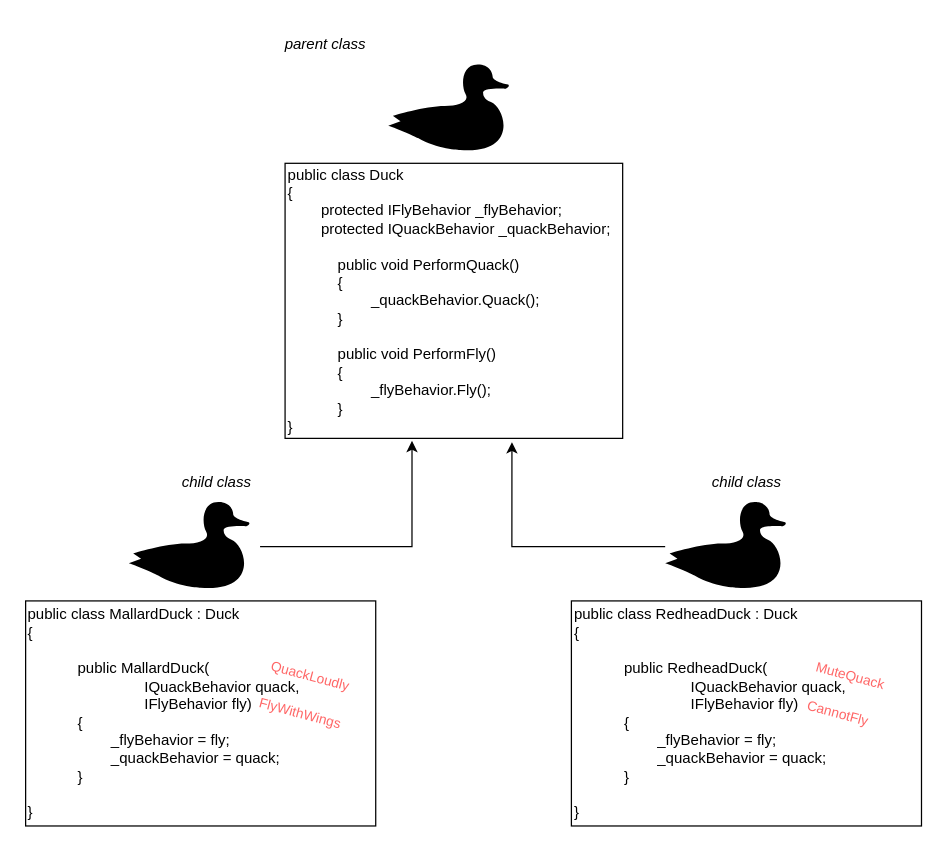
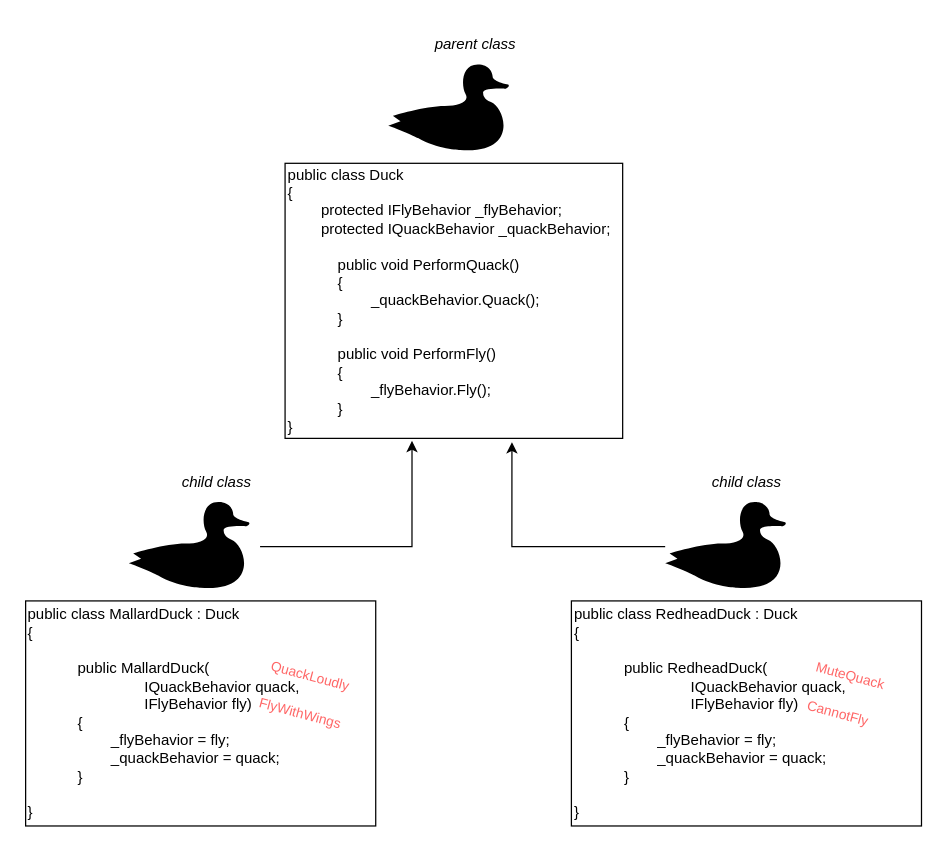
(326, 44) -> (476, 44)
